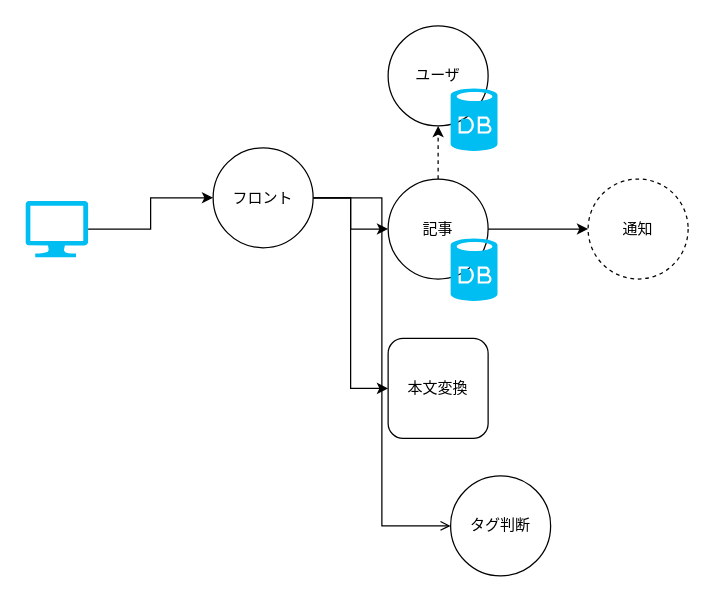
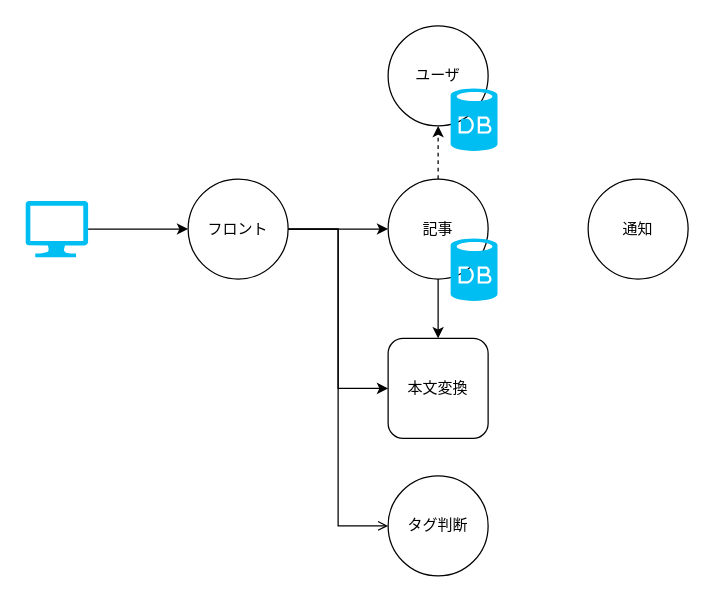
(263, 198) -> (238, 229)
(534, 229) -> (438, 304)
(638, 229) -> (638, 229)
(501, 526) -> (438, 526)
